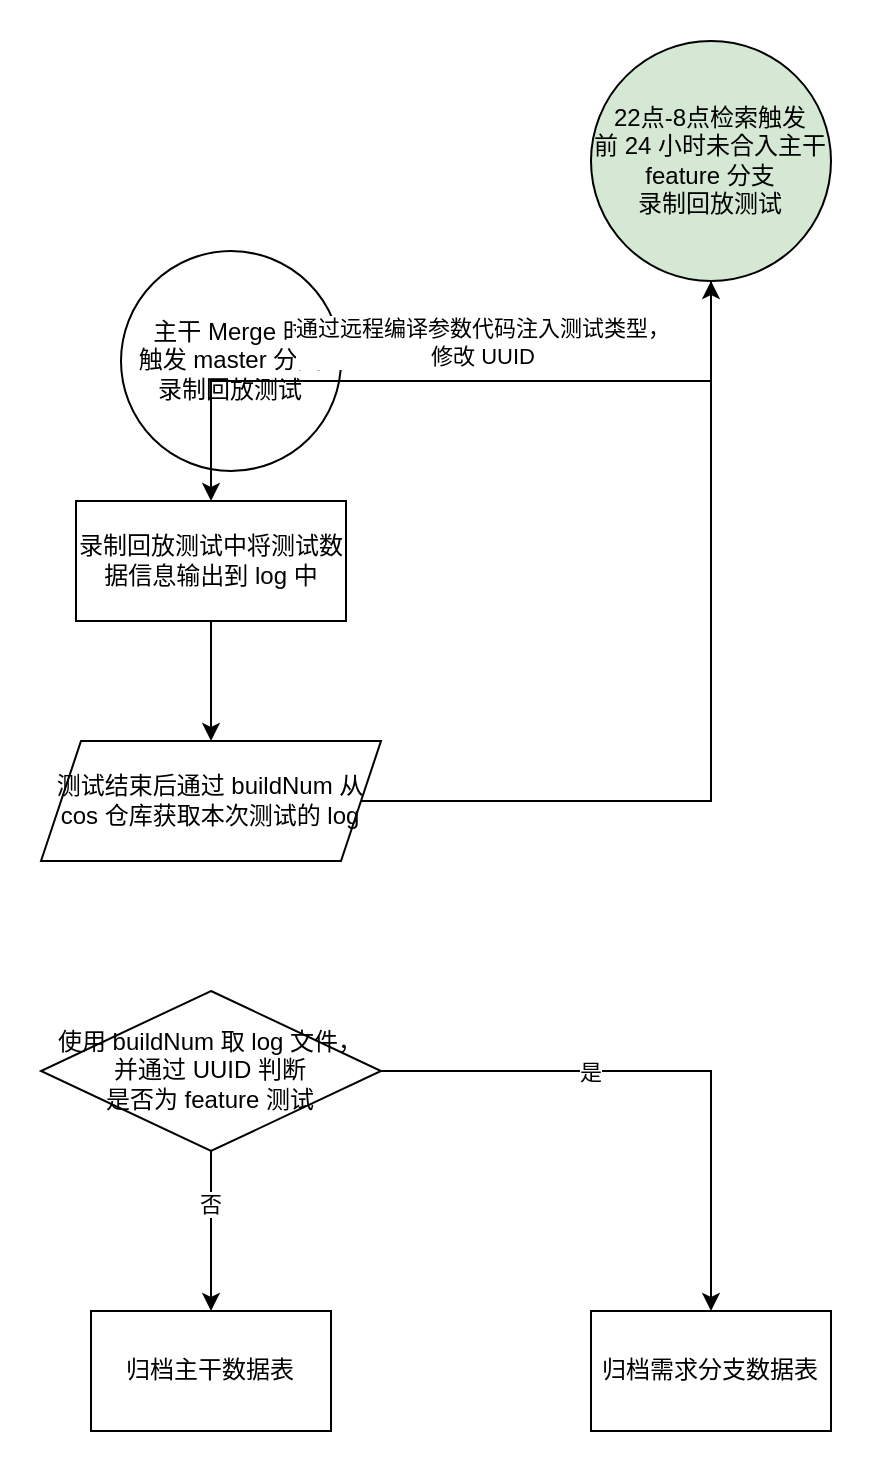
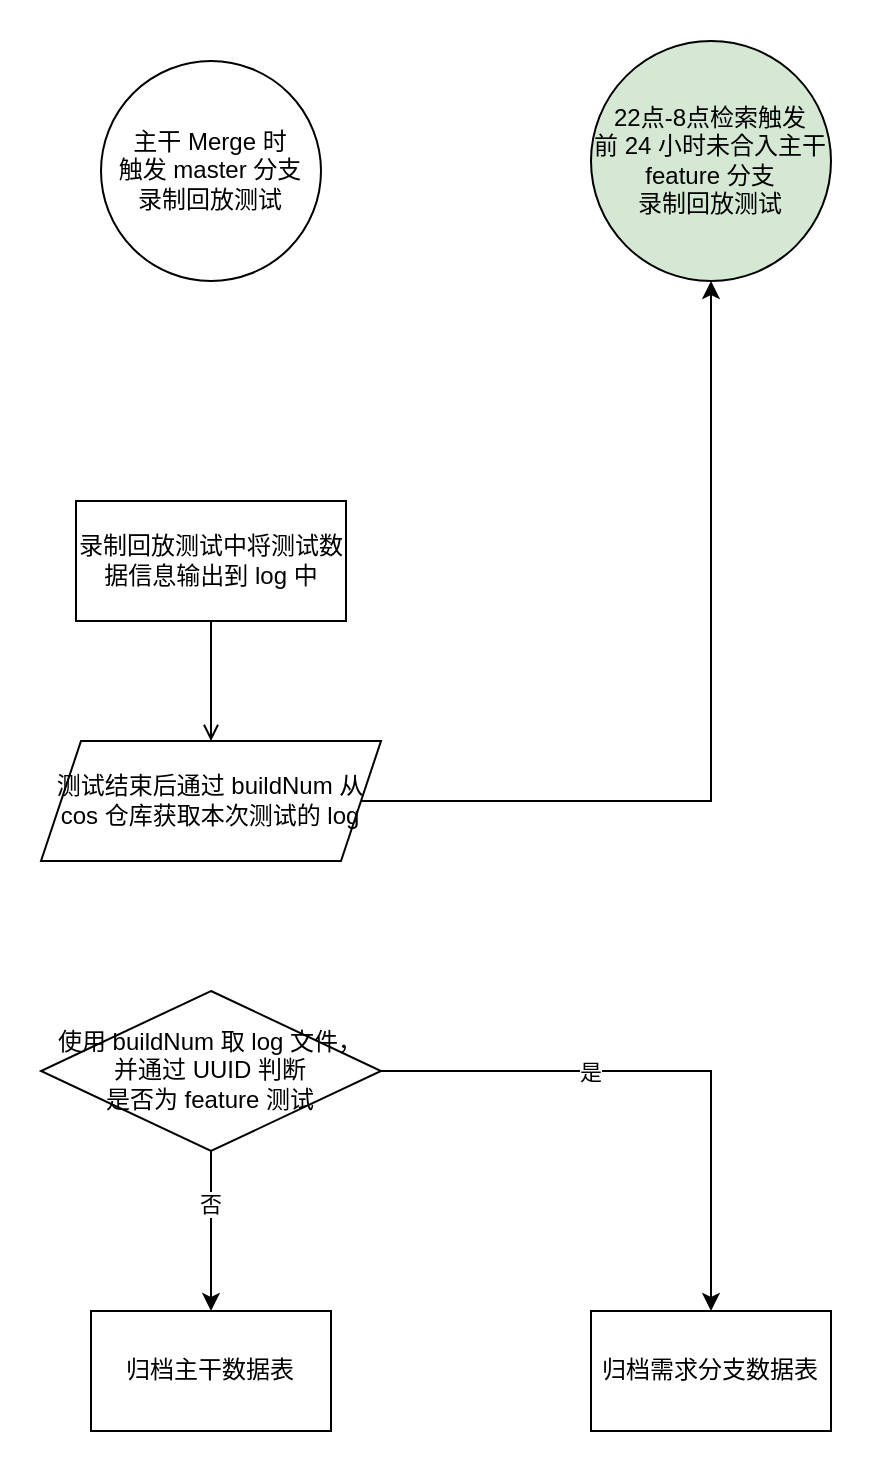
(231, 361) -> (211, 171)
(406, 381) -> none
(211, 726) -> (211, 728)
